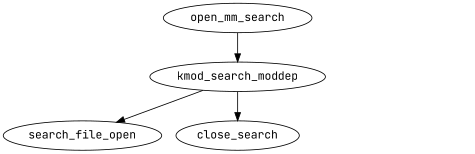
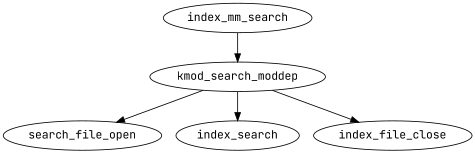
(238, 18) -> (238, 18)
(238, 136) -> (238, 136)
none -> (393, 136)
